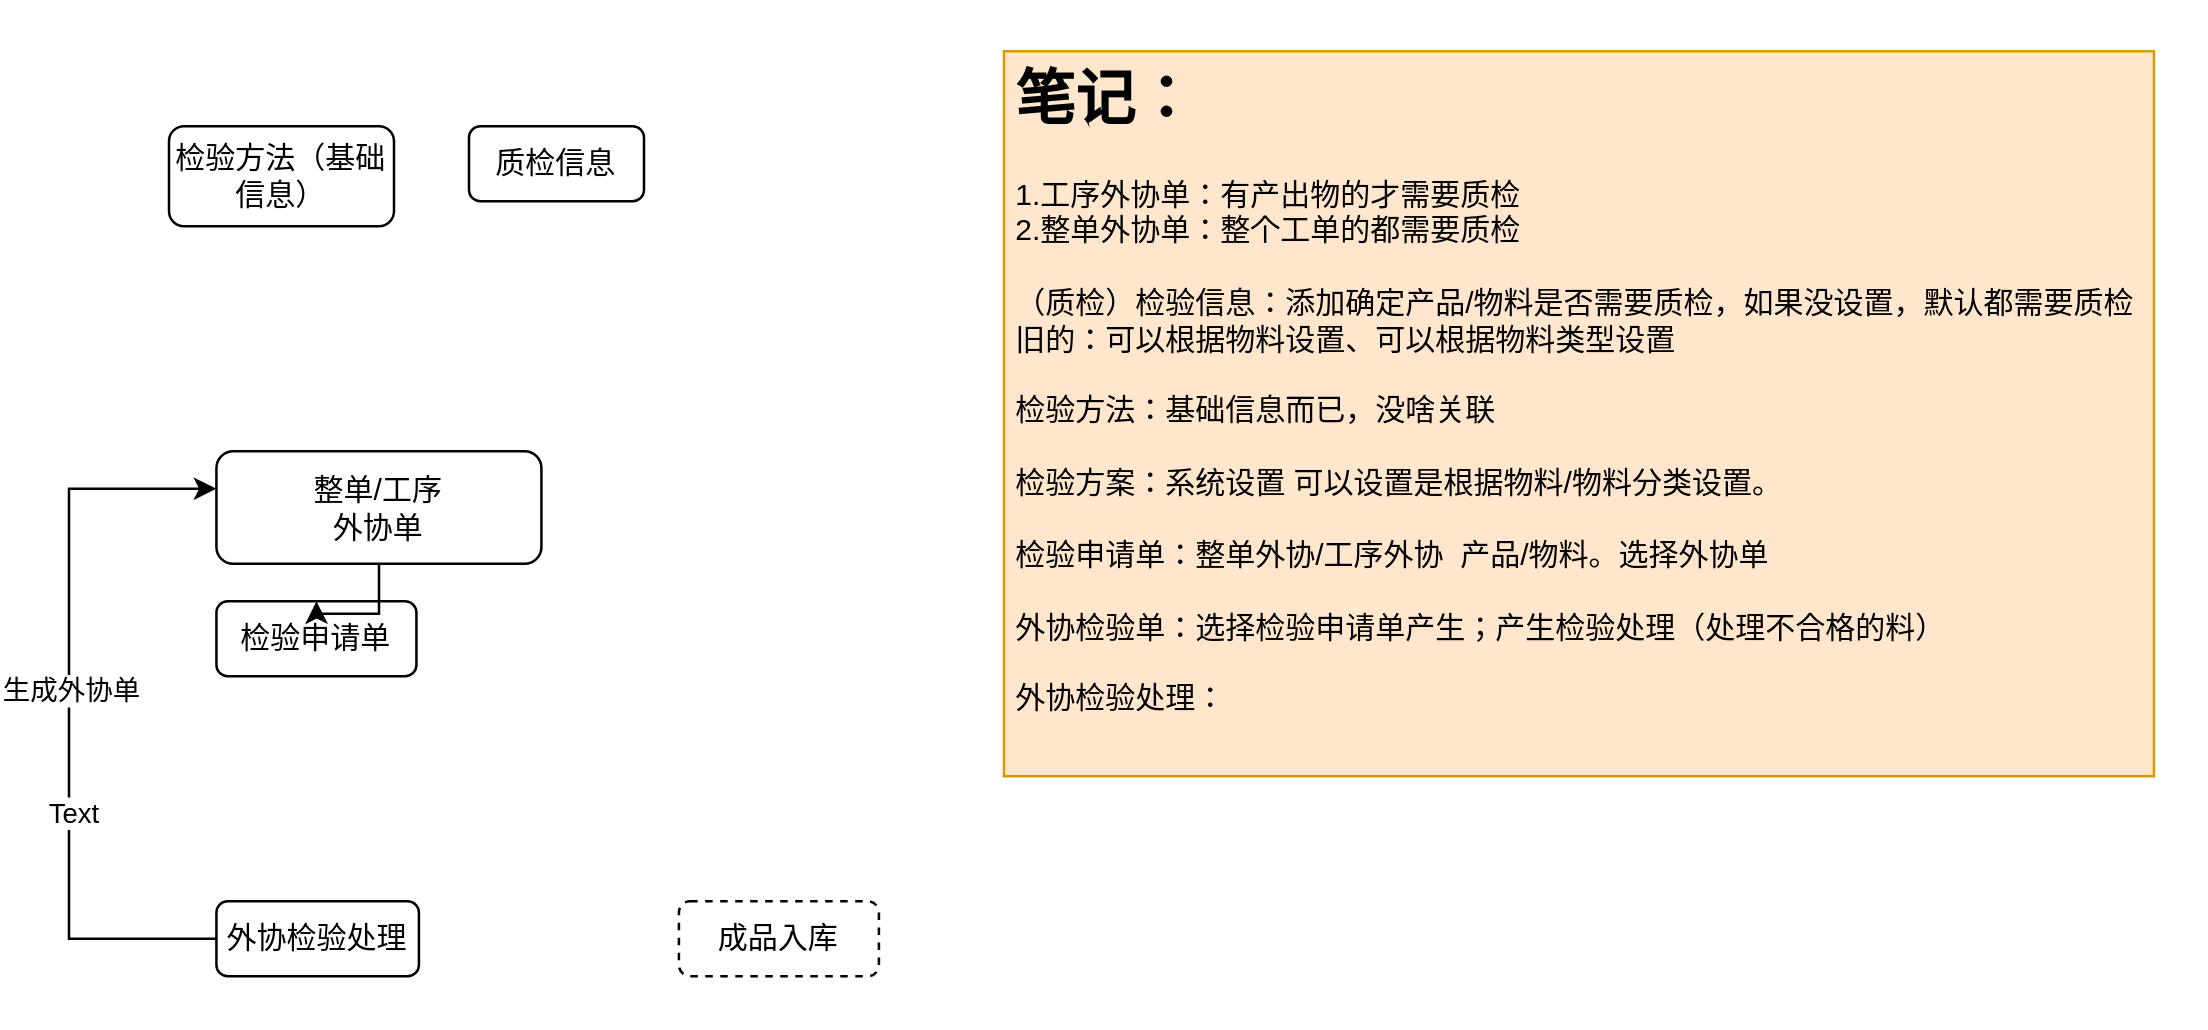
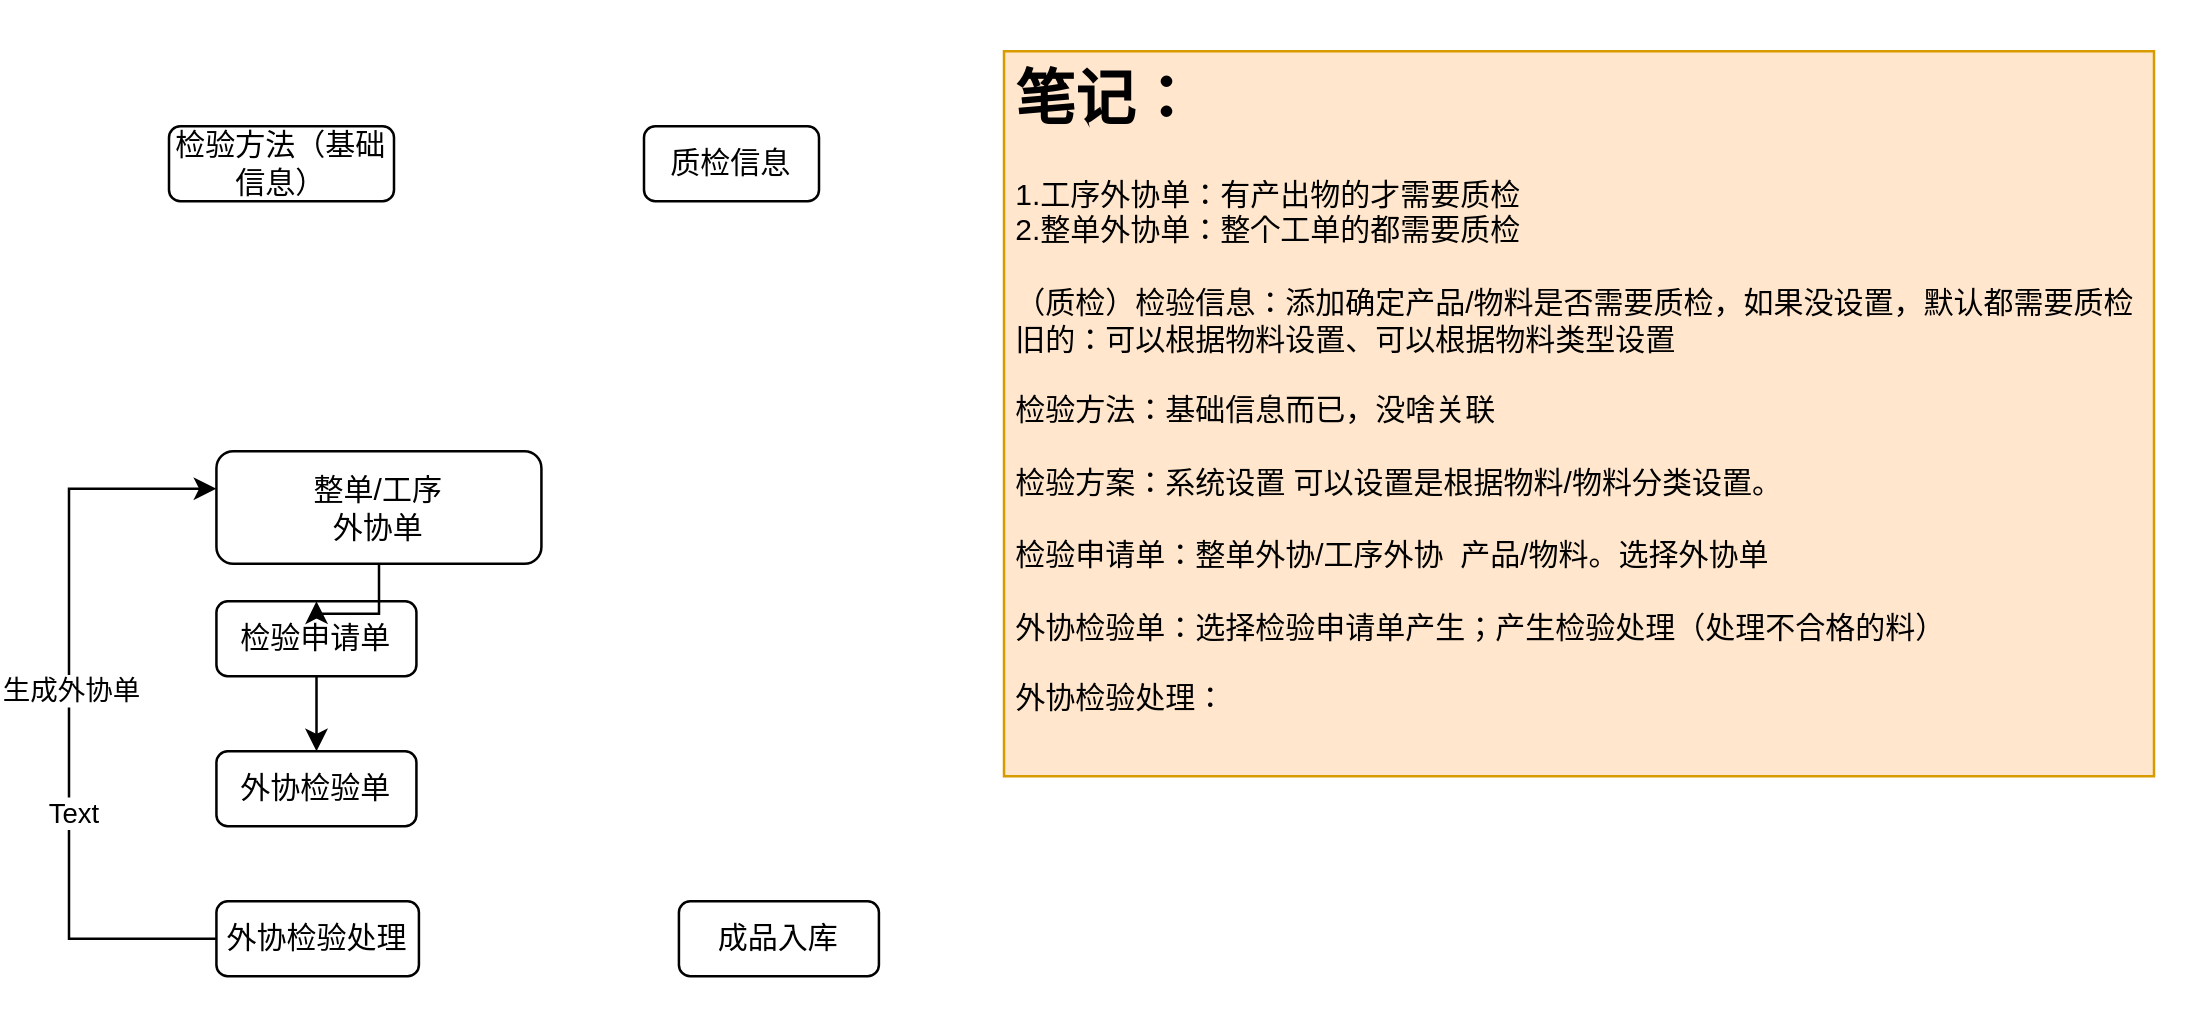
(556, 164) -> (731, 164)
(281, 176) -> (281, 164)
none -> (316, 722)
none -> (316, 789)
(779, 939) -> (779, 939)
